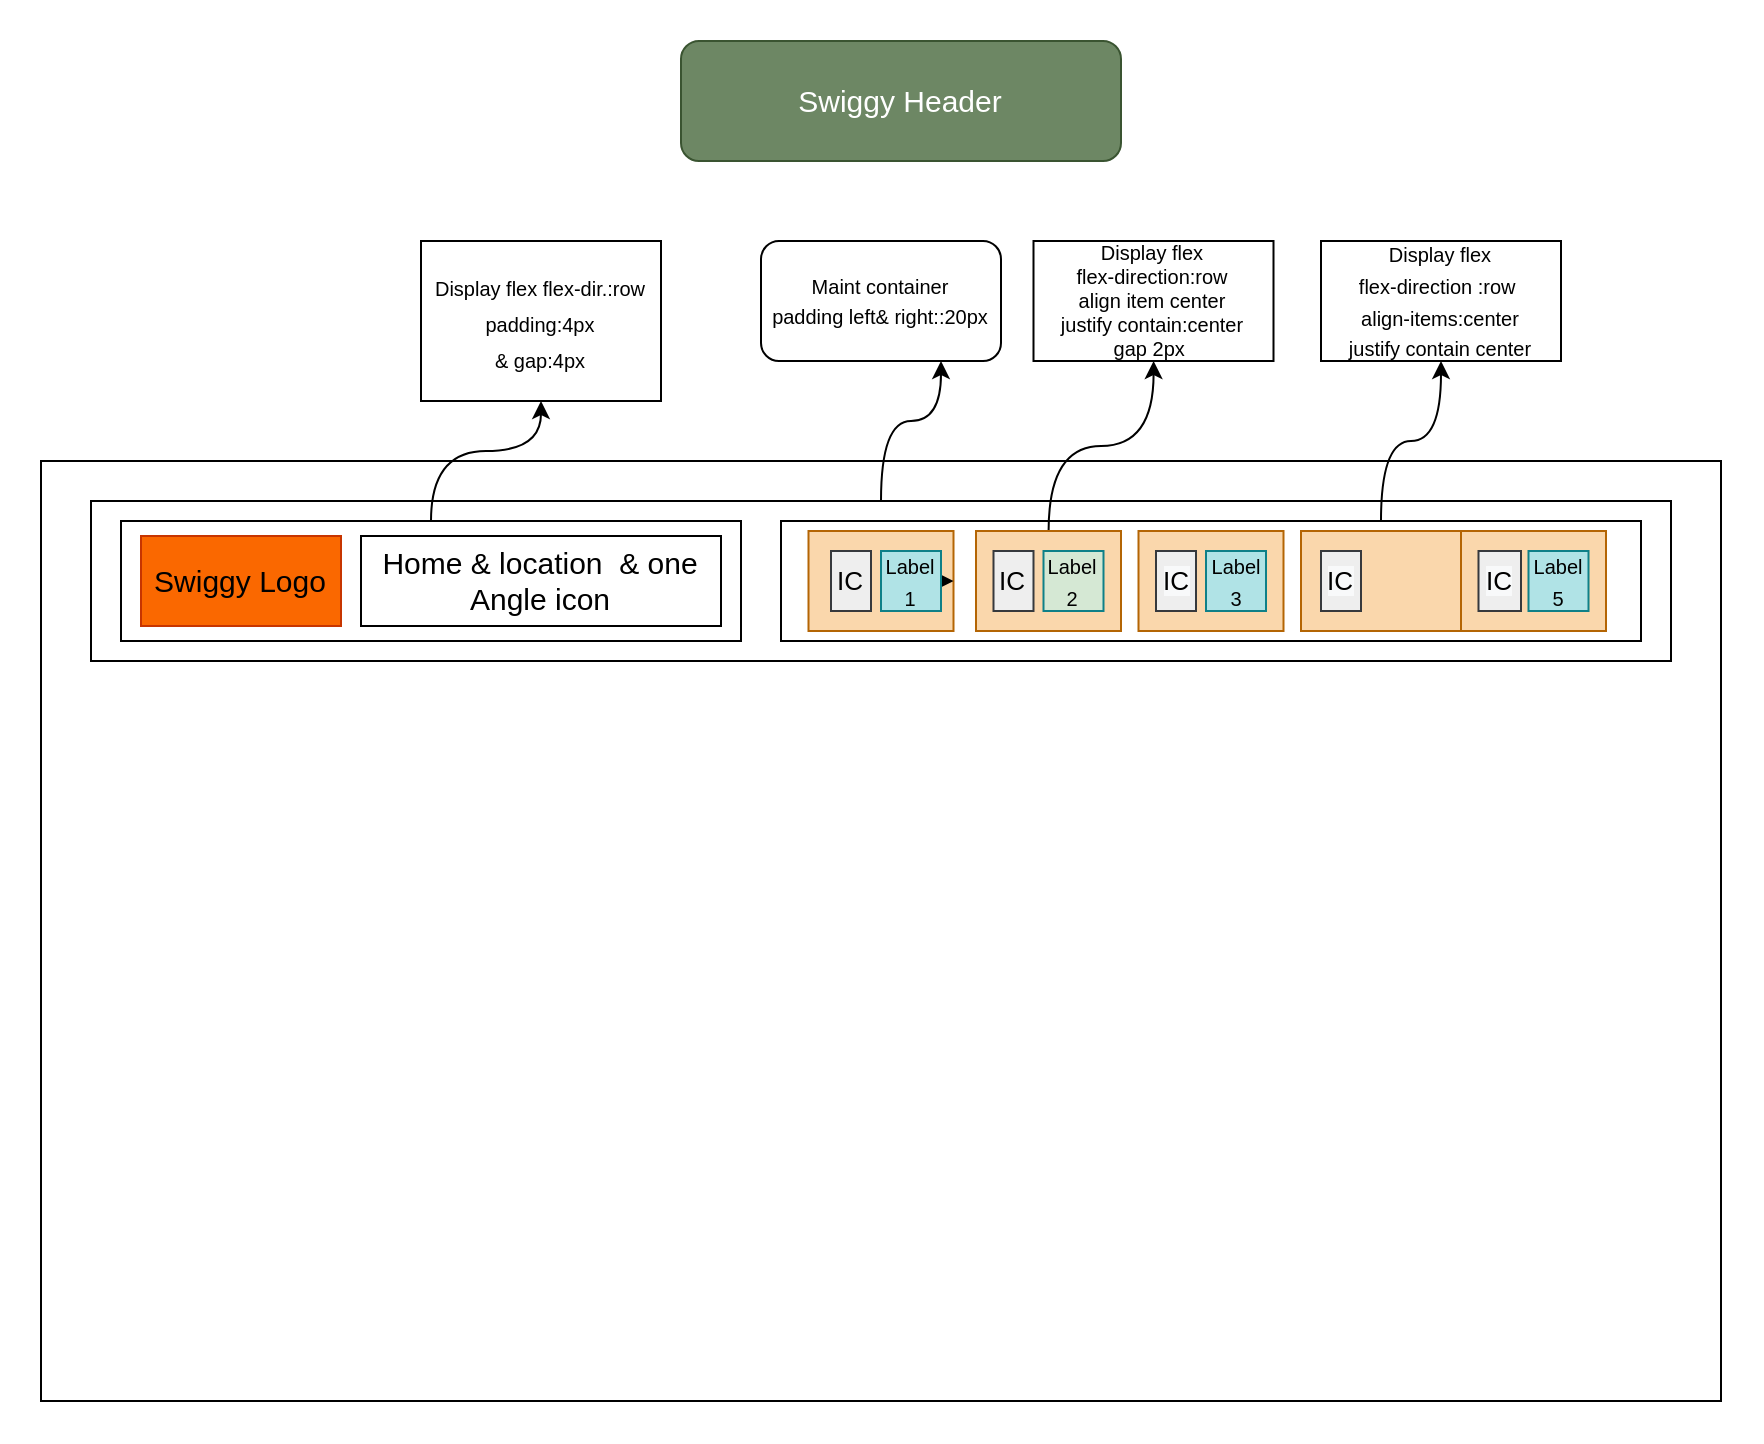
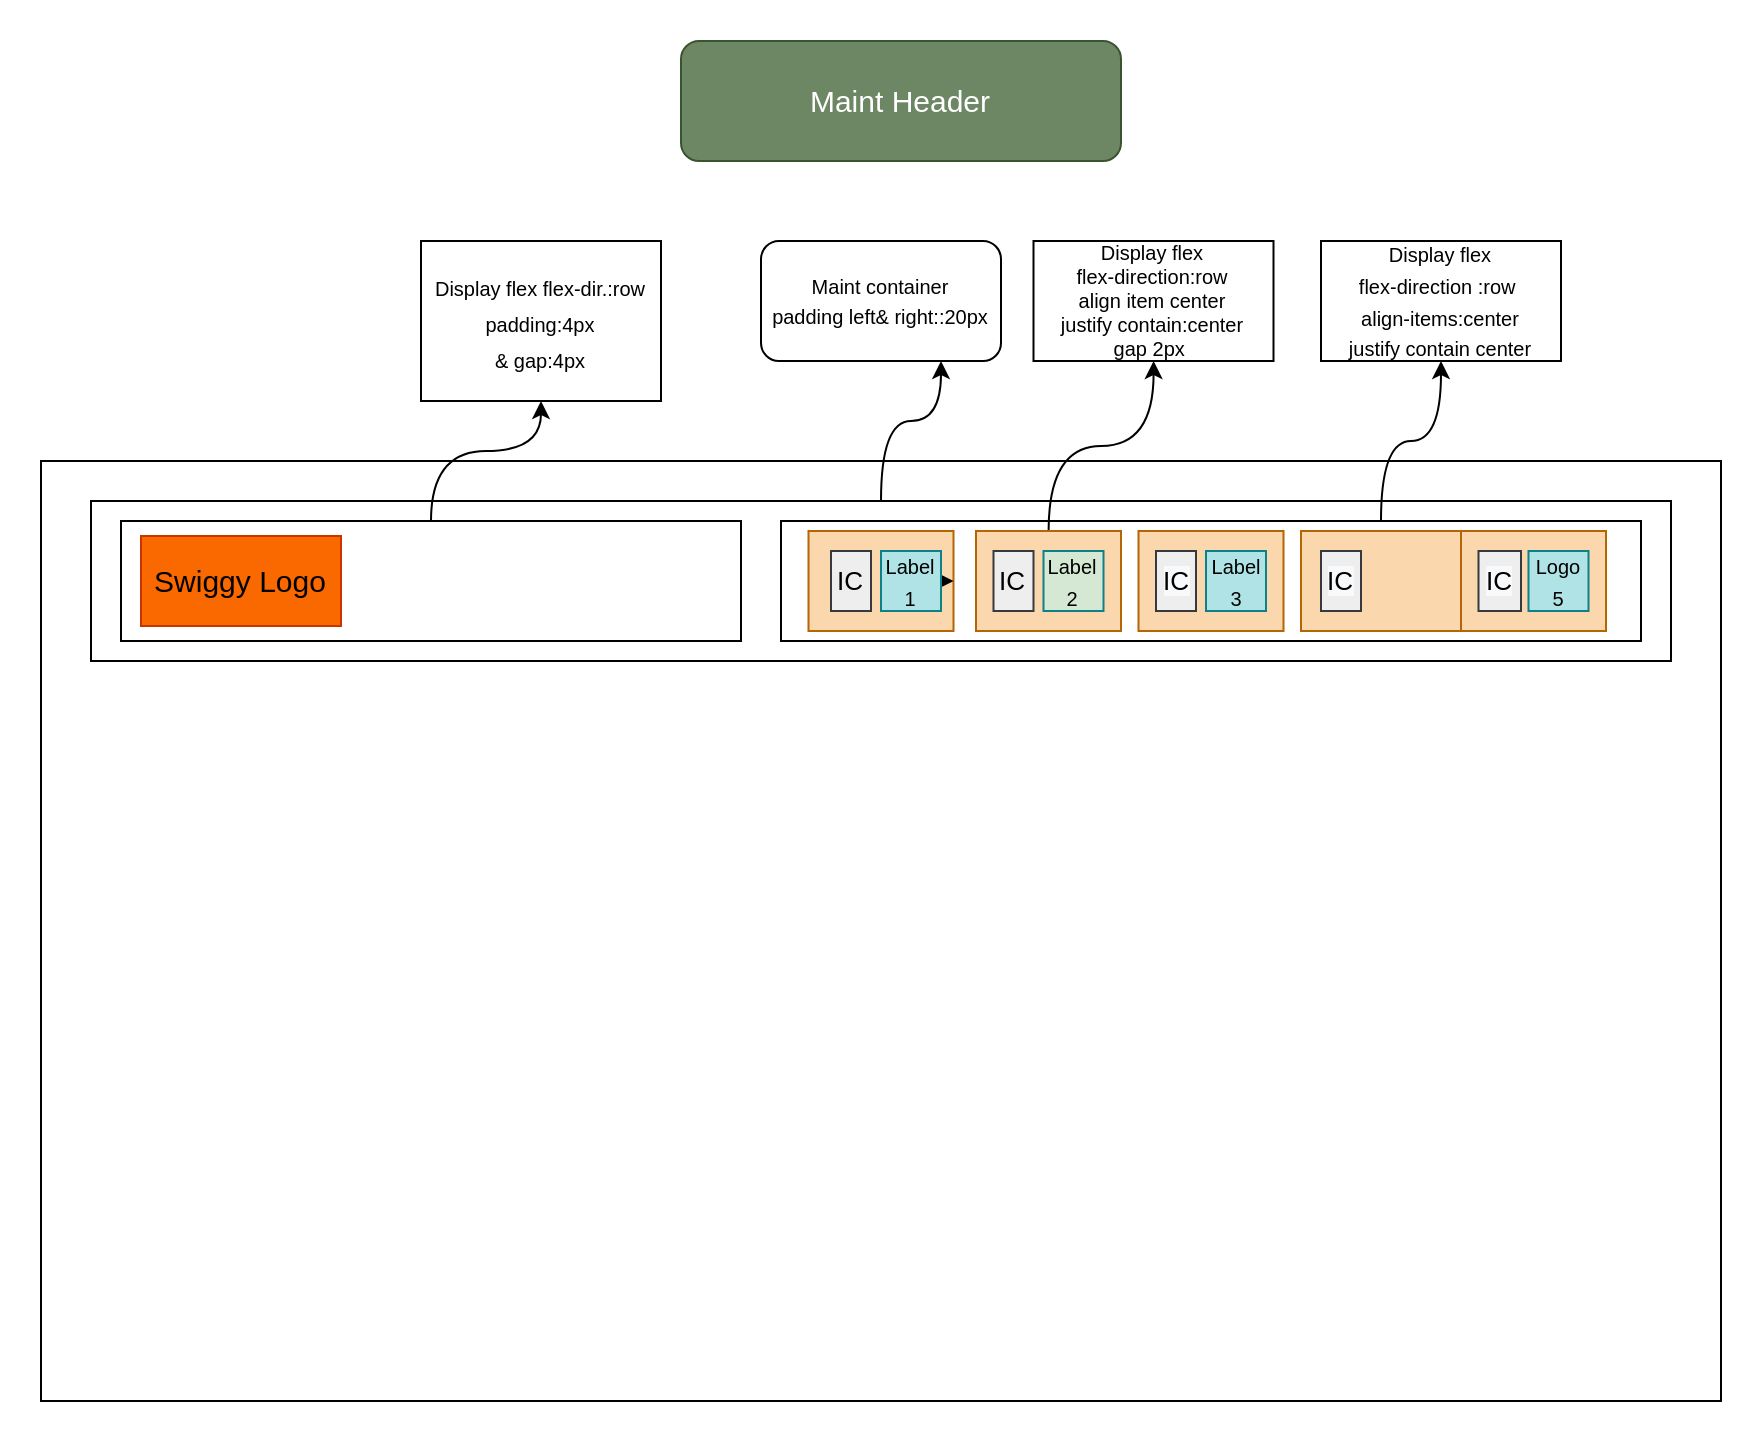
(901, 101) -> (901, 101)
(541, 581) -> none
(1559, 581) -> (1559, 581)
